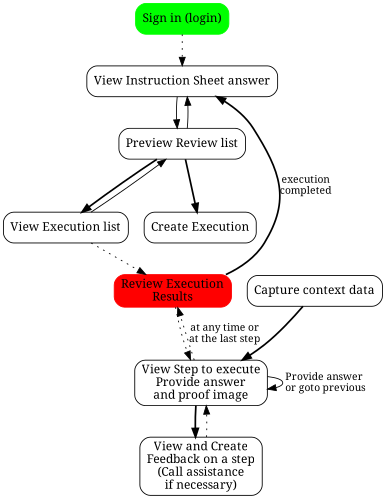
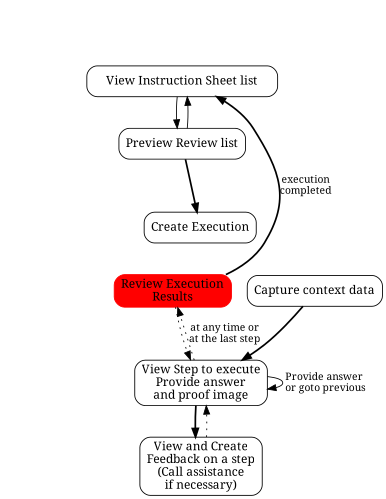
(182, 19) -> none
(182, 81) -> (182, 81)
(66, 228) -> none
